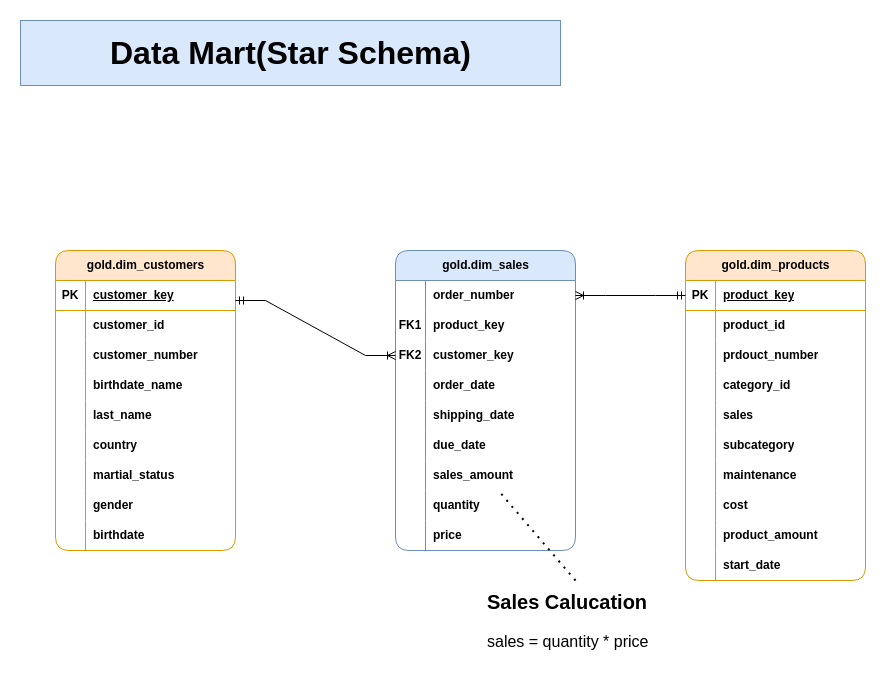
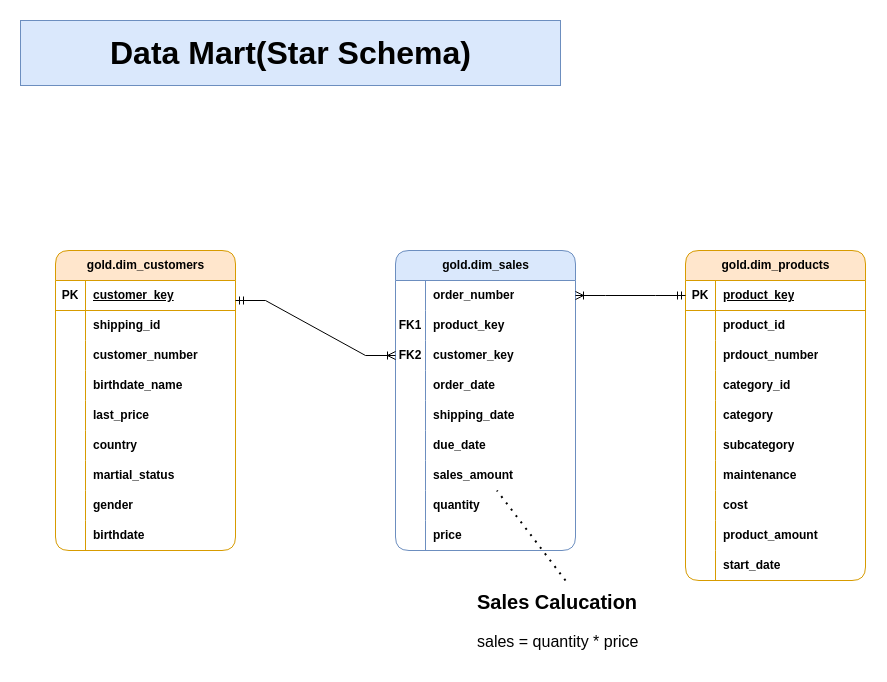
(129, 326) -> (126, 326)
(122, 416) -> (124, 416)
(739, 416) -> (750, 416)
(576, 621) -> (566, 621)
